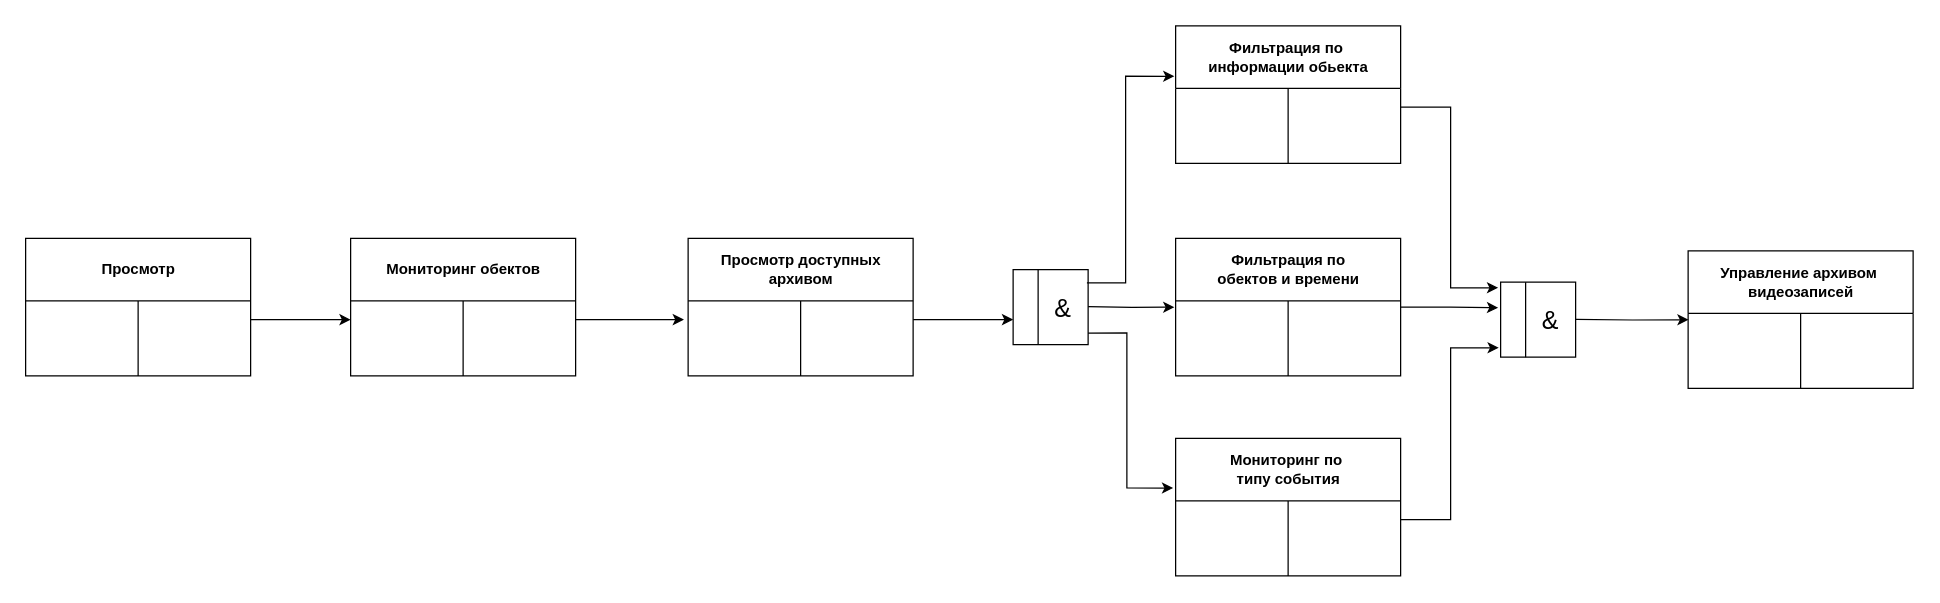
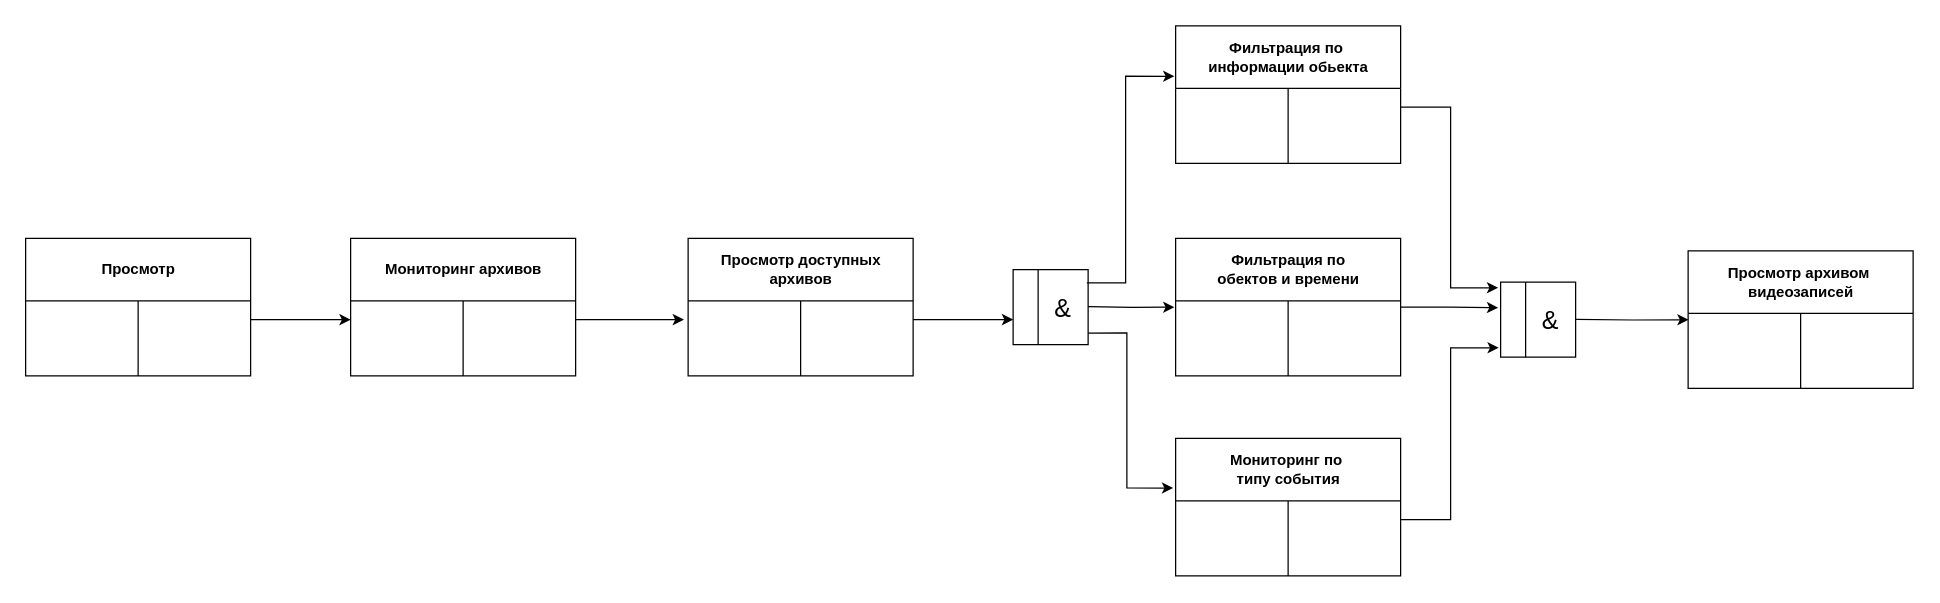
(464, 269) -> (464, 269)
(801, 269) -> (801, 269)
(1801, 282) -> (1801, 282)
